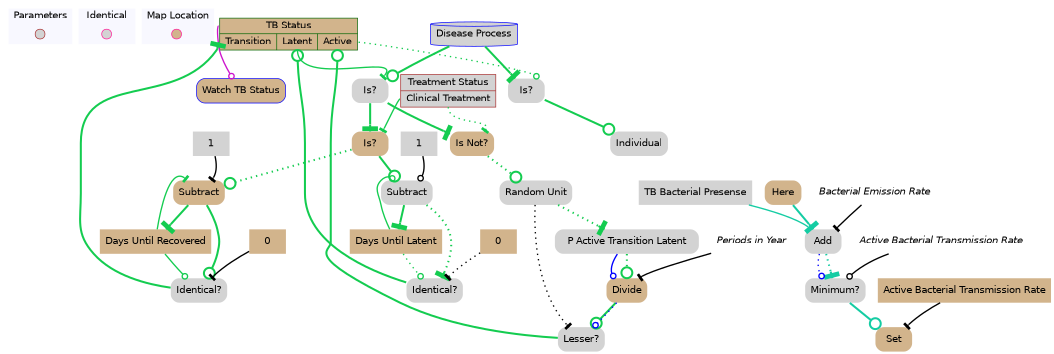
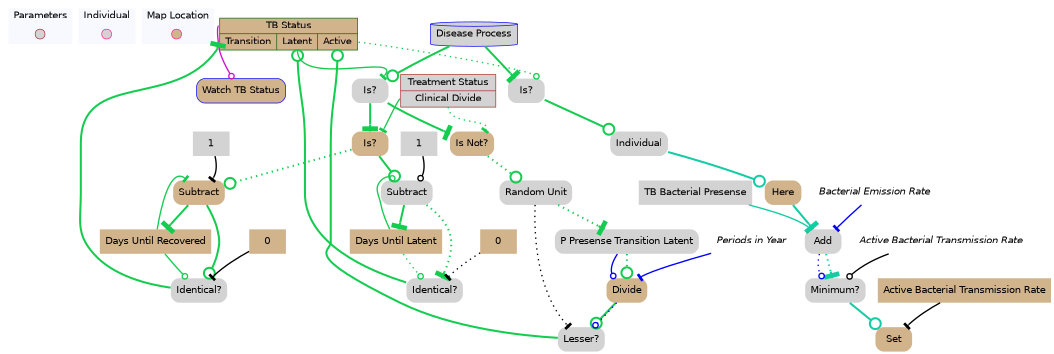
(107, 16) -> (107, 16)
(448, 99) -> (448, 99)
none -> (711, 165)
(850, 216) -> (850, 216)
(627, 242) -> (627, 242)
(676, 264) -> (676, 264)
